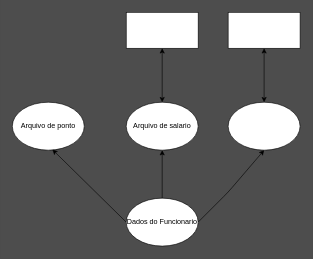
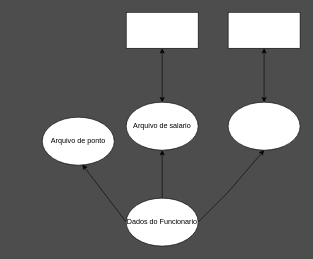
(48, 126) -> (78, 141)
